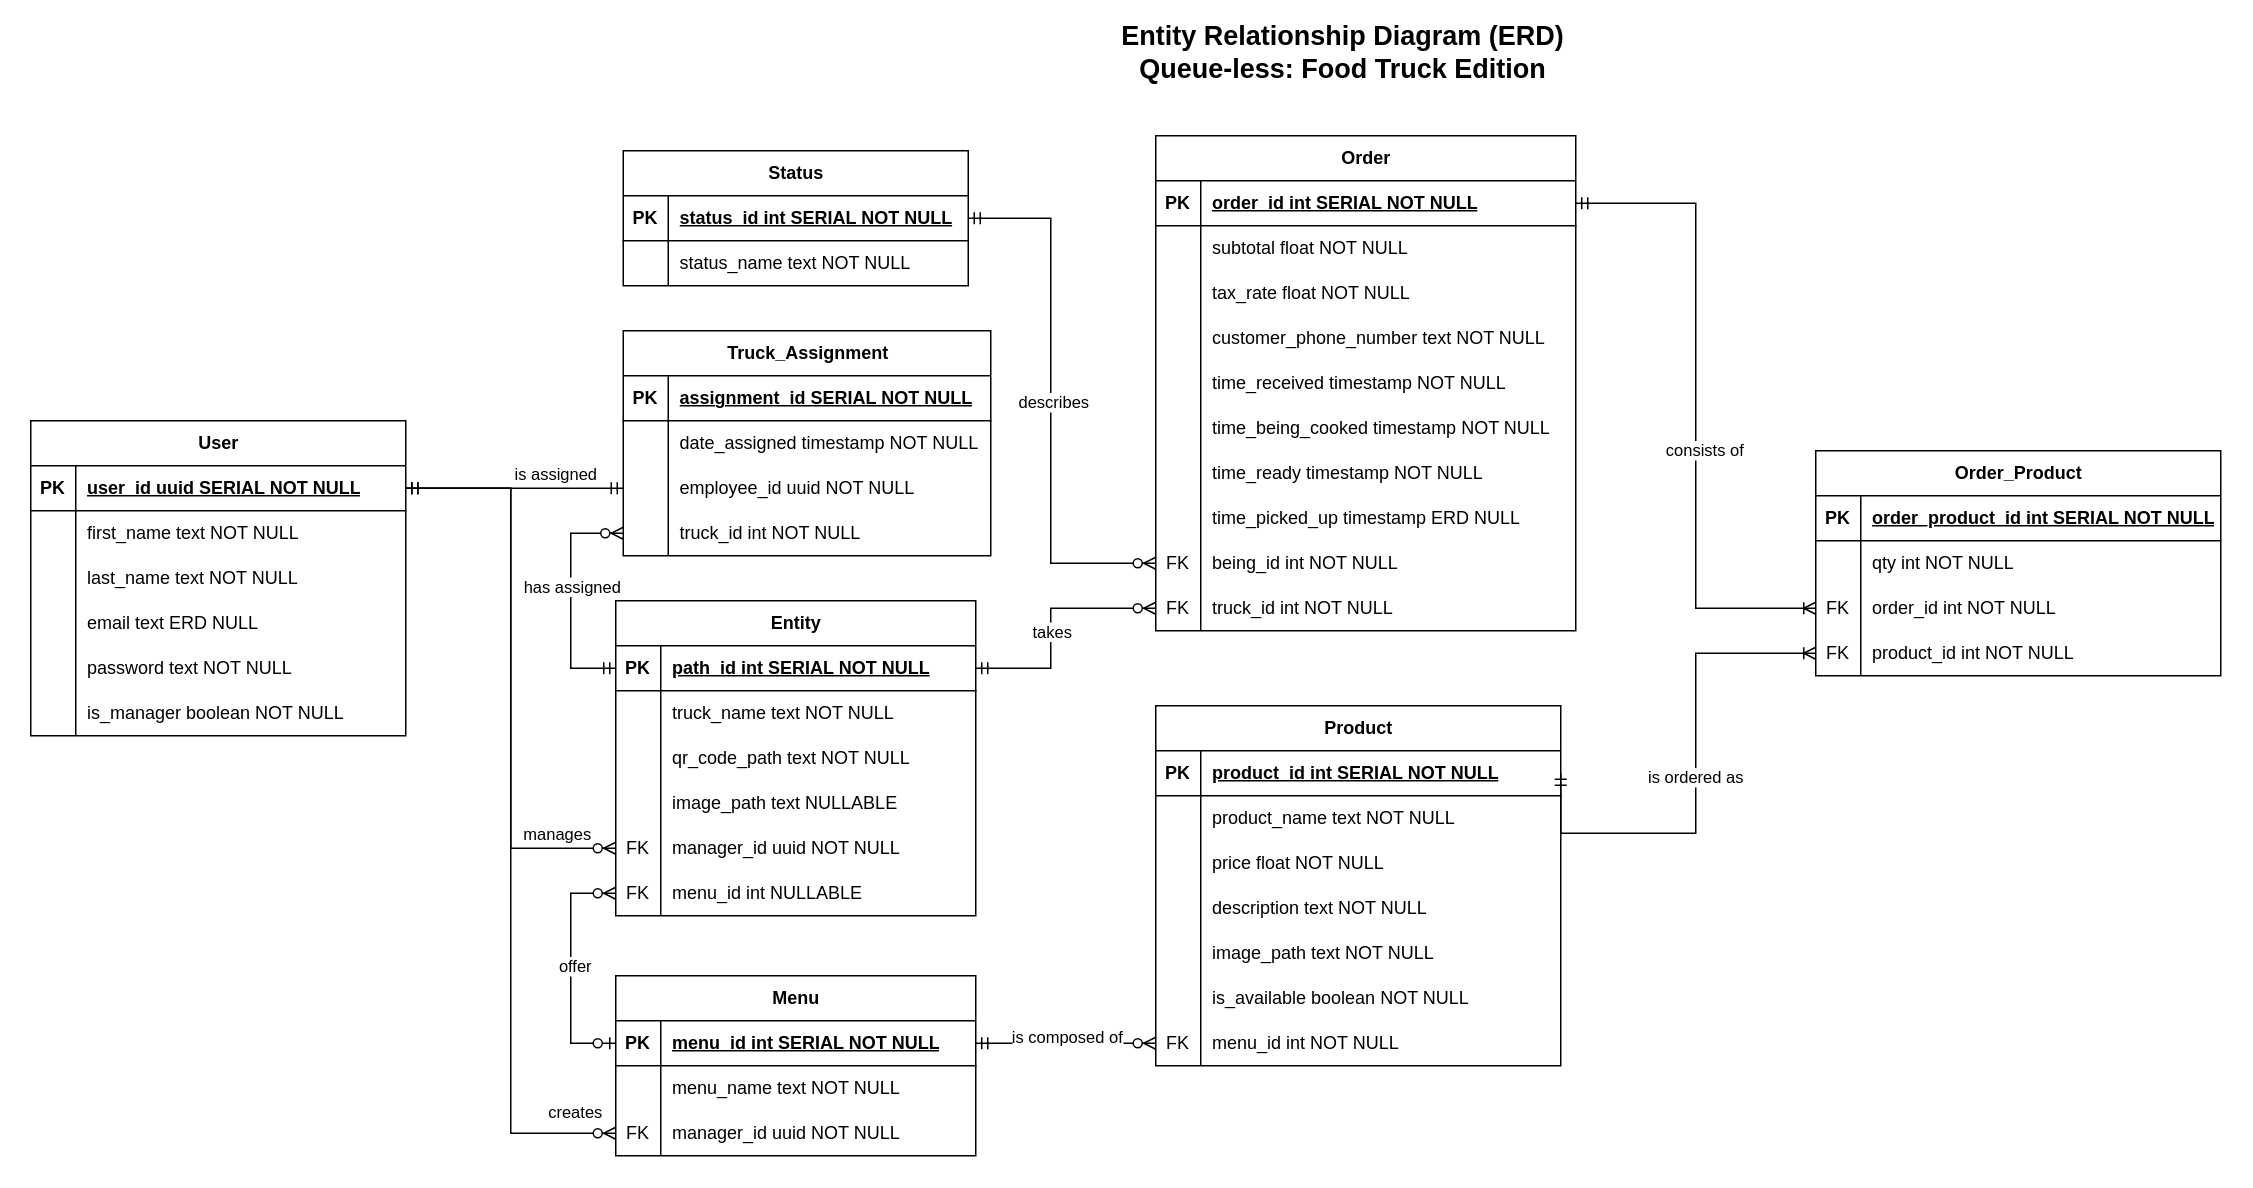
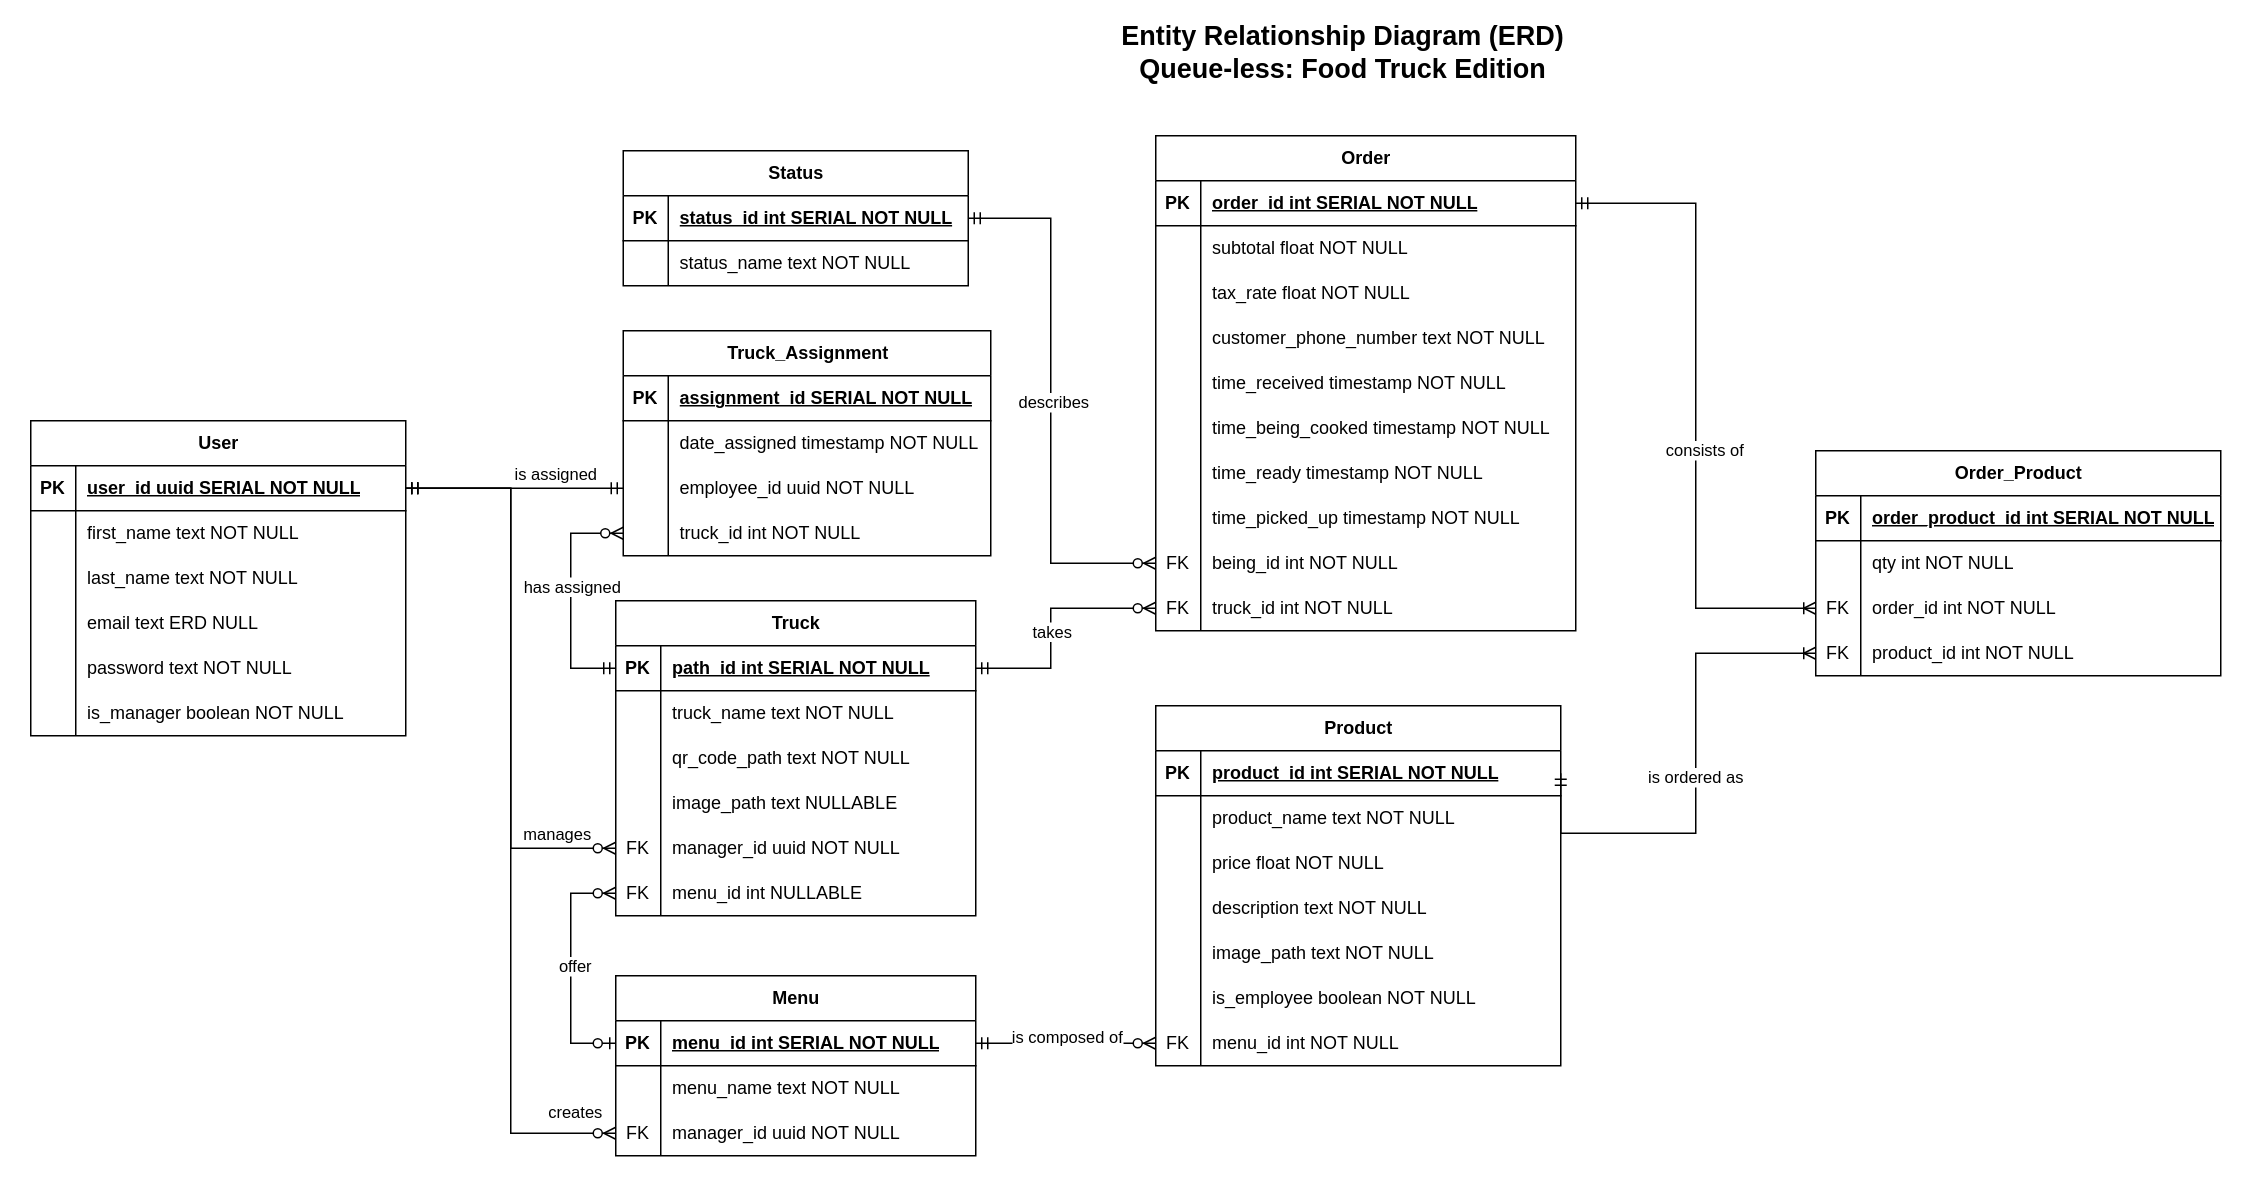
(1365, 518) -> (1365, 518)
(797, 623) -> (797, 623)
(1340, 998) -> (1340, 998)
